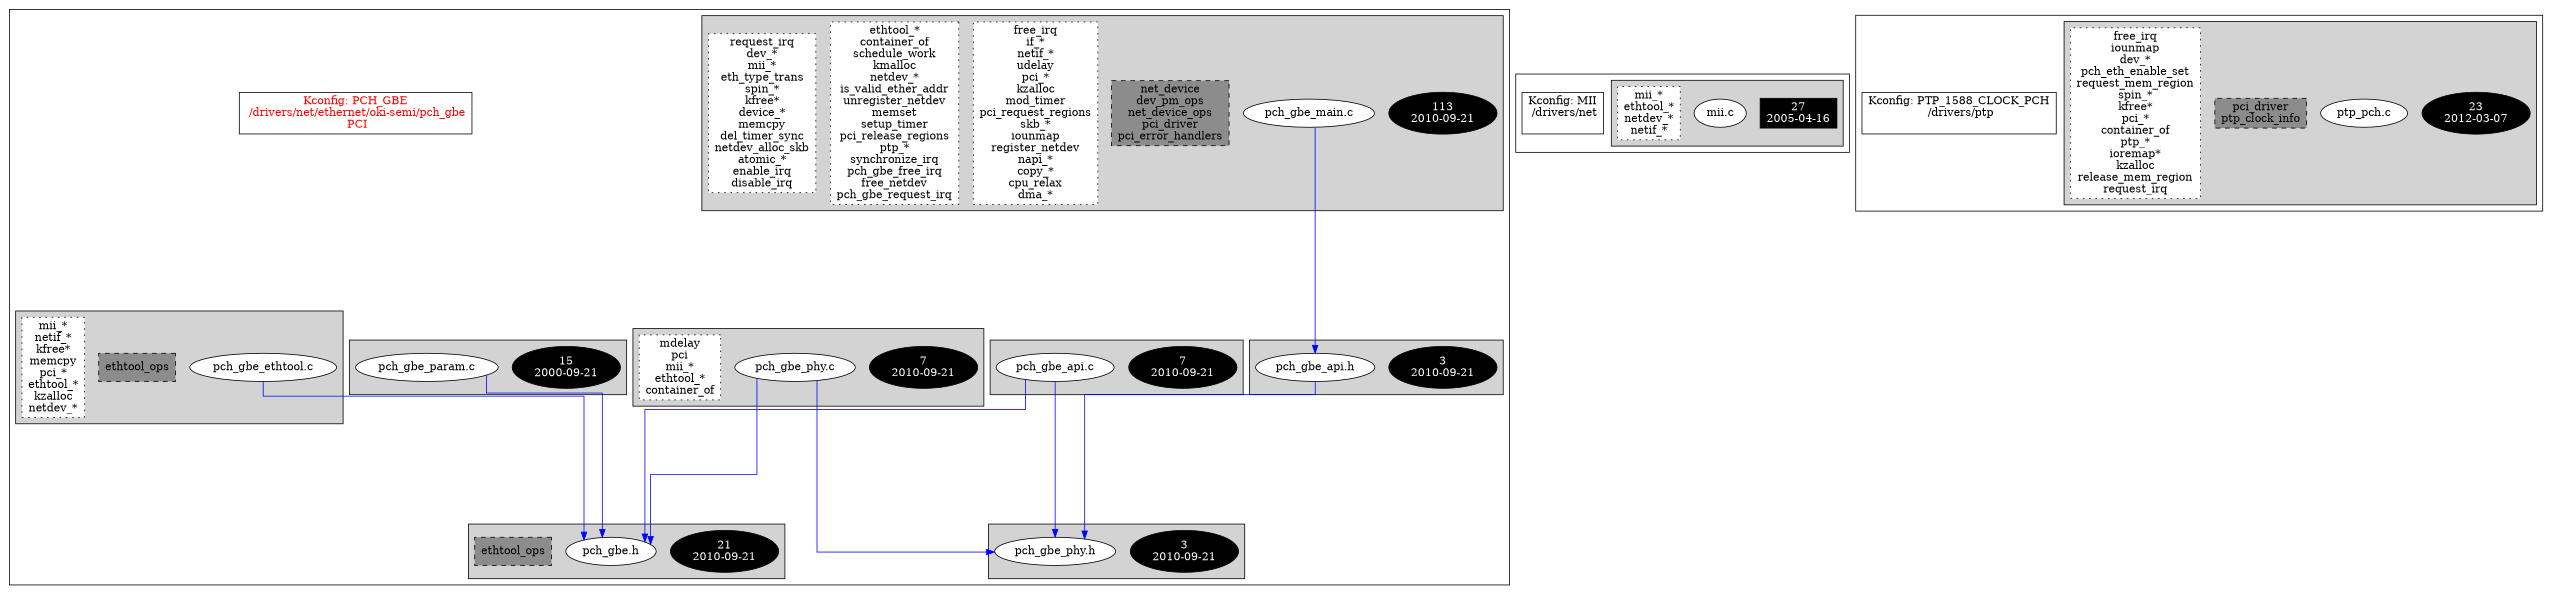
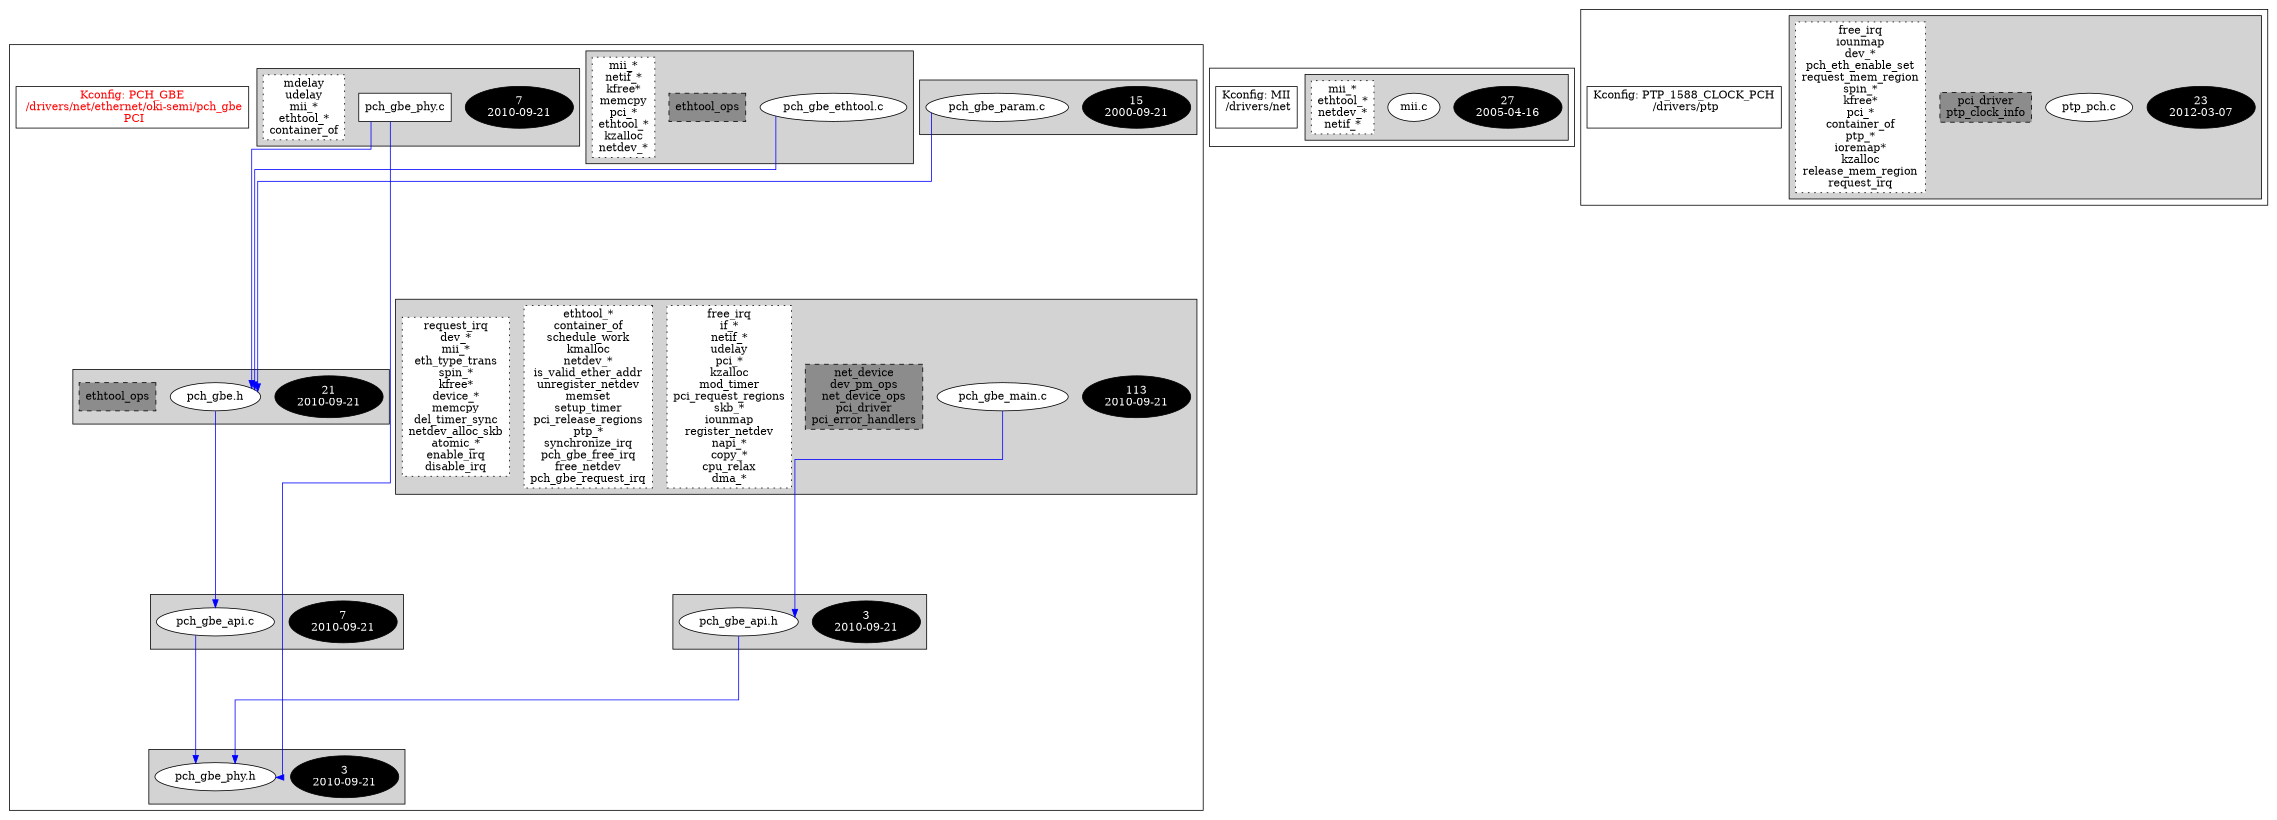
(1799, 113) -> (1508, 107)
(680, 367) -> (304, 107)
(795, 367) -> (405, 107)
(788, 409) -> (215, 505)
